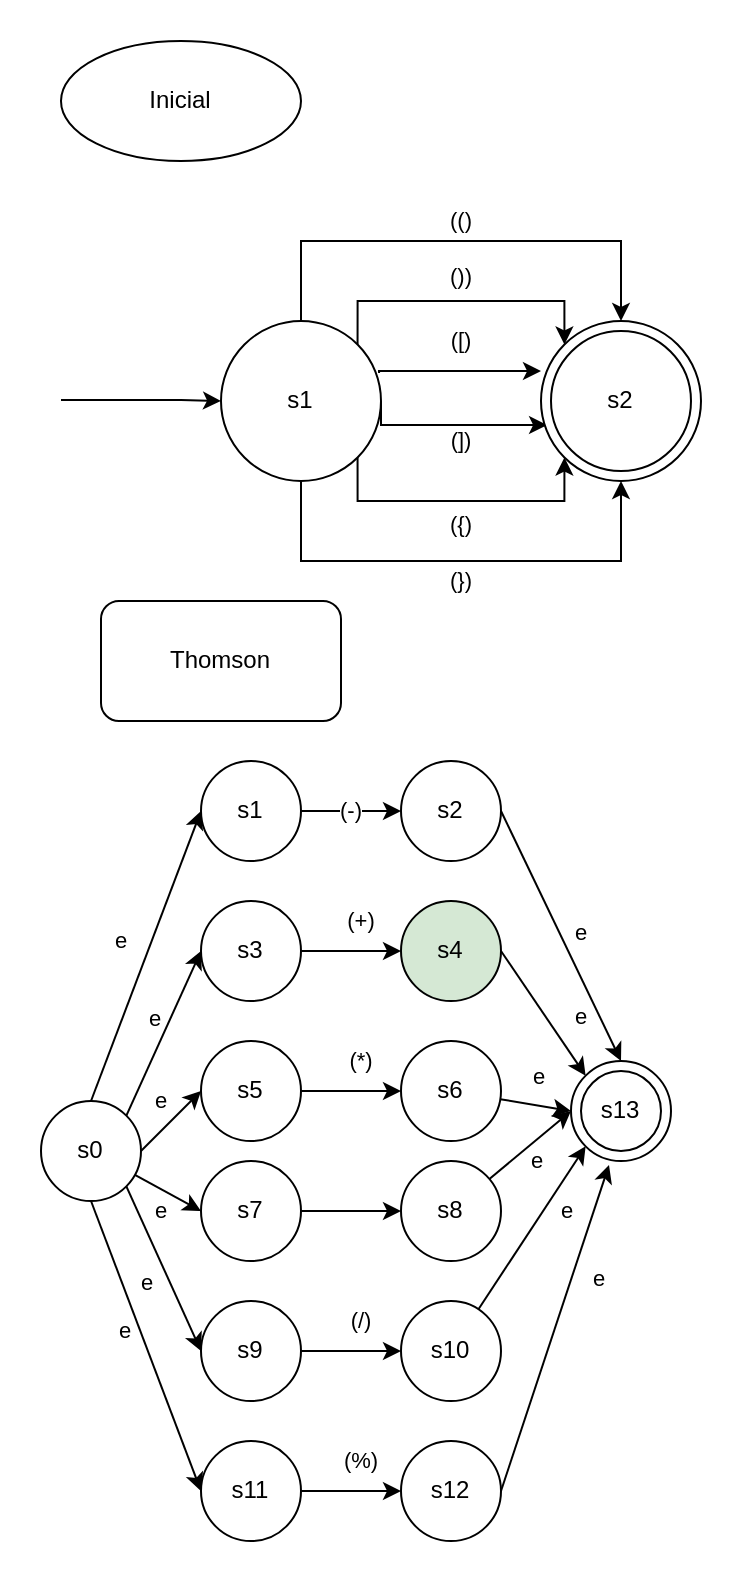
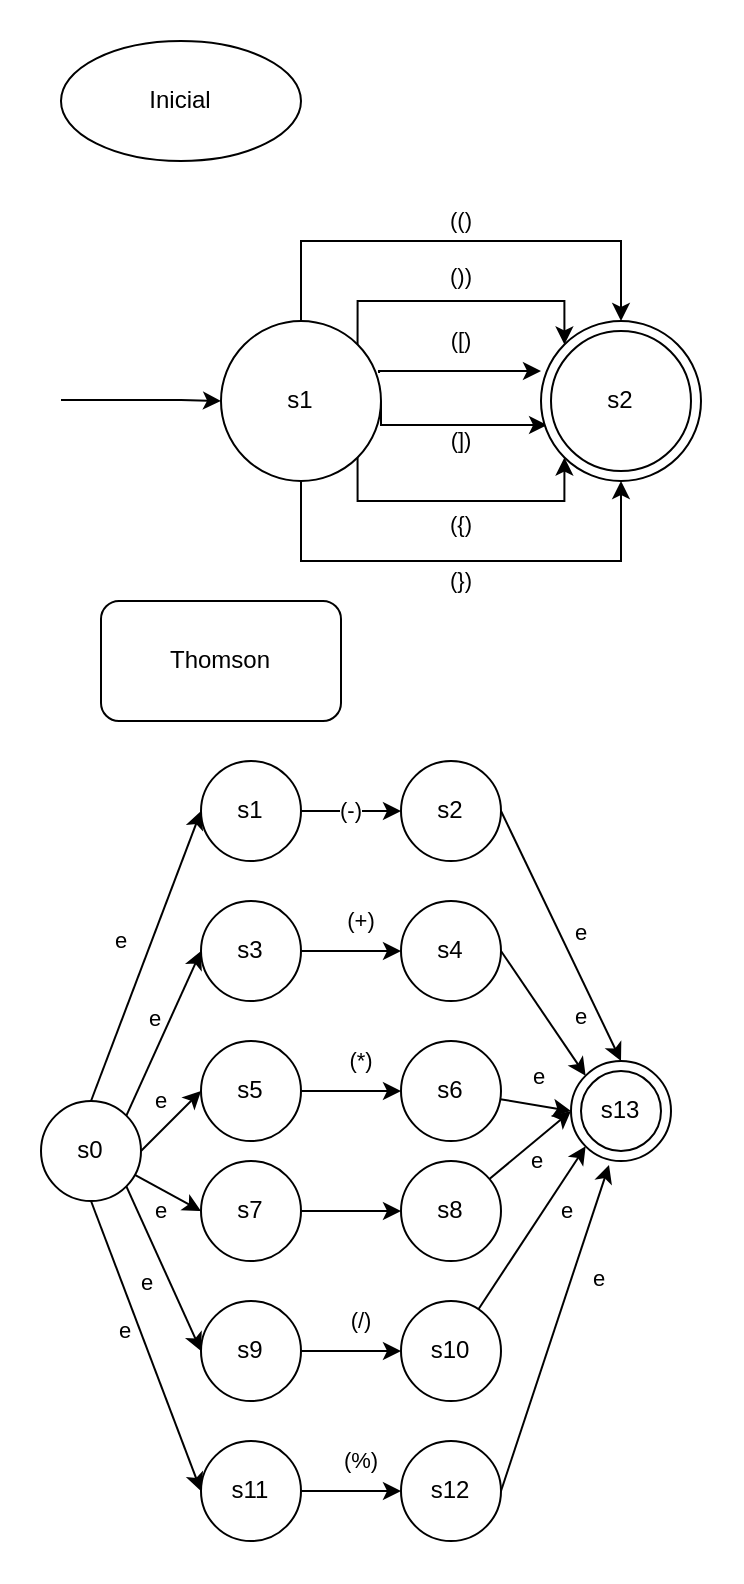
(451, 951) -> (451, 951)
